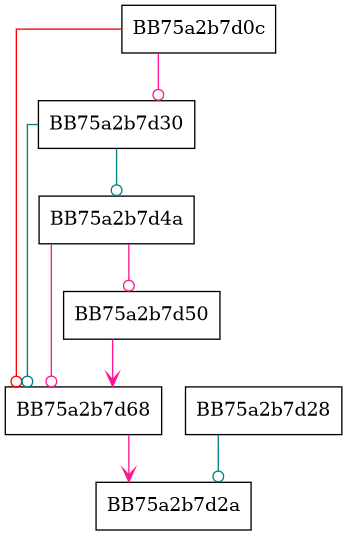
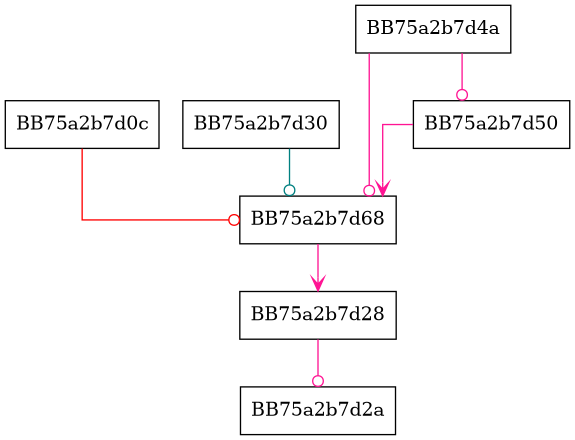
(158, 71) -> none
(117, 167) -> none
(129, 452) -> (318, 261)
(218, 453) -> (318, 358)
